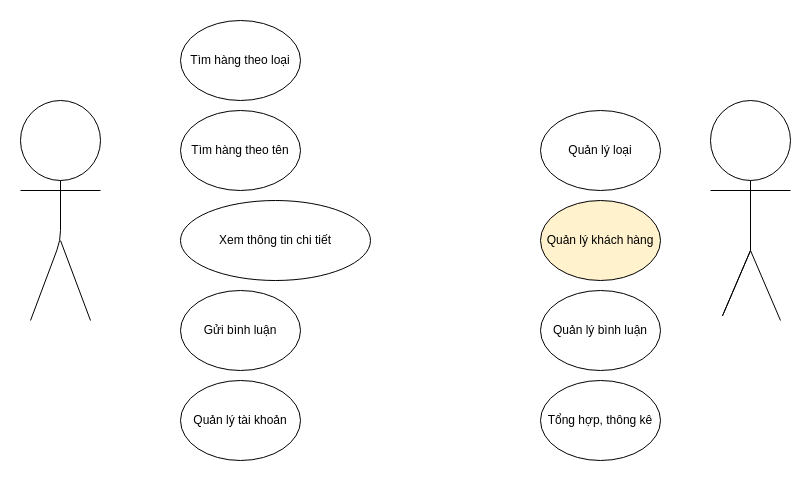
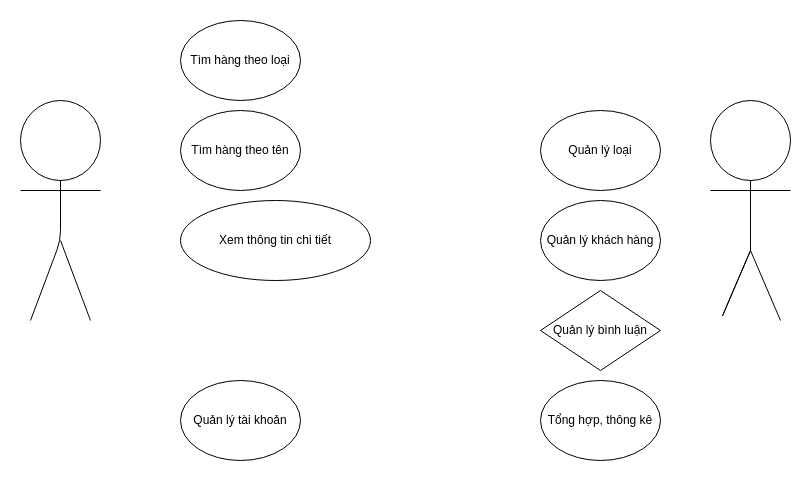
(601, 241) -> (601, 241)
(241, 331) -> none
(601, 331) -> (601, 331)
